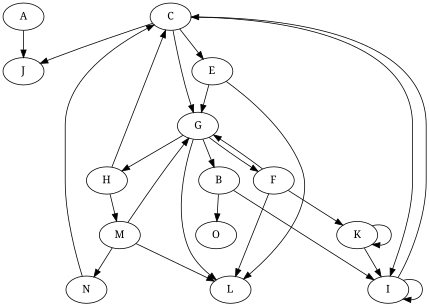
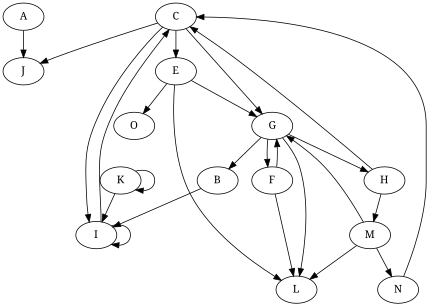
(218, 204) -> (157, 96)
(312, 206) -> none
